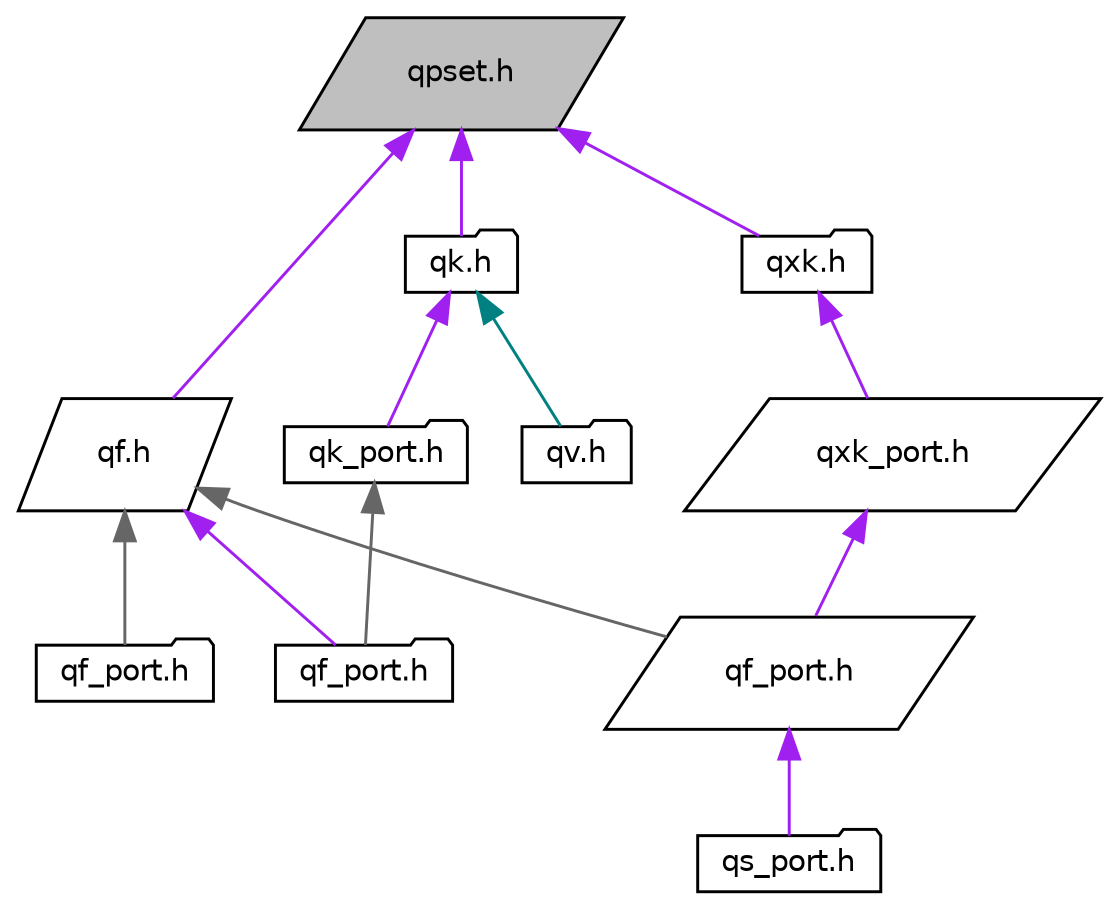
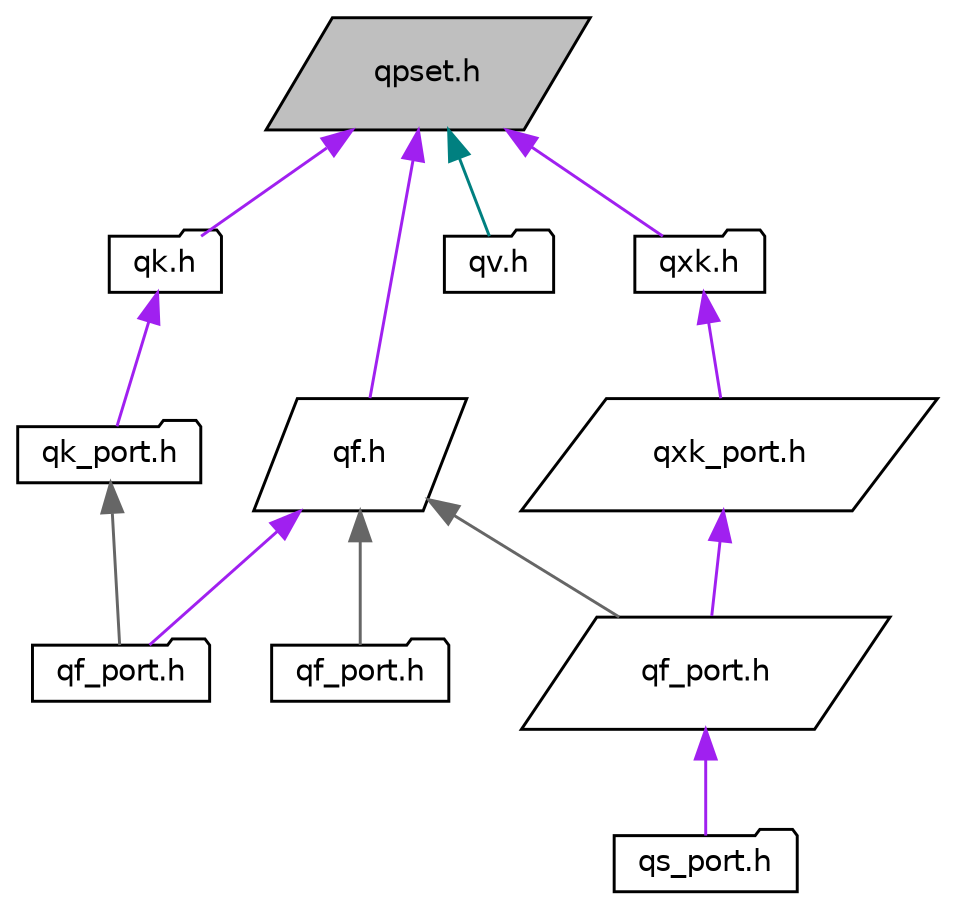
(527, 372) -> (474, 197)
